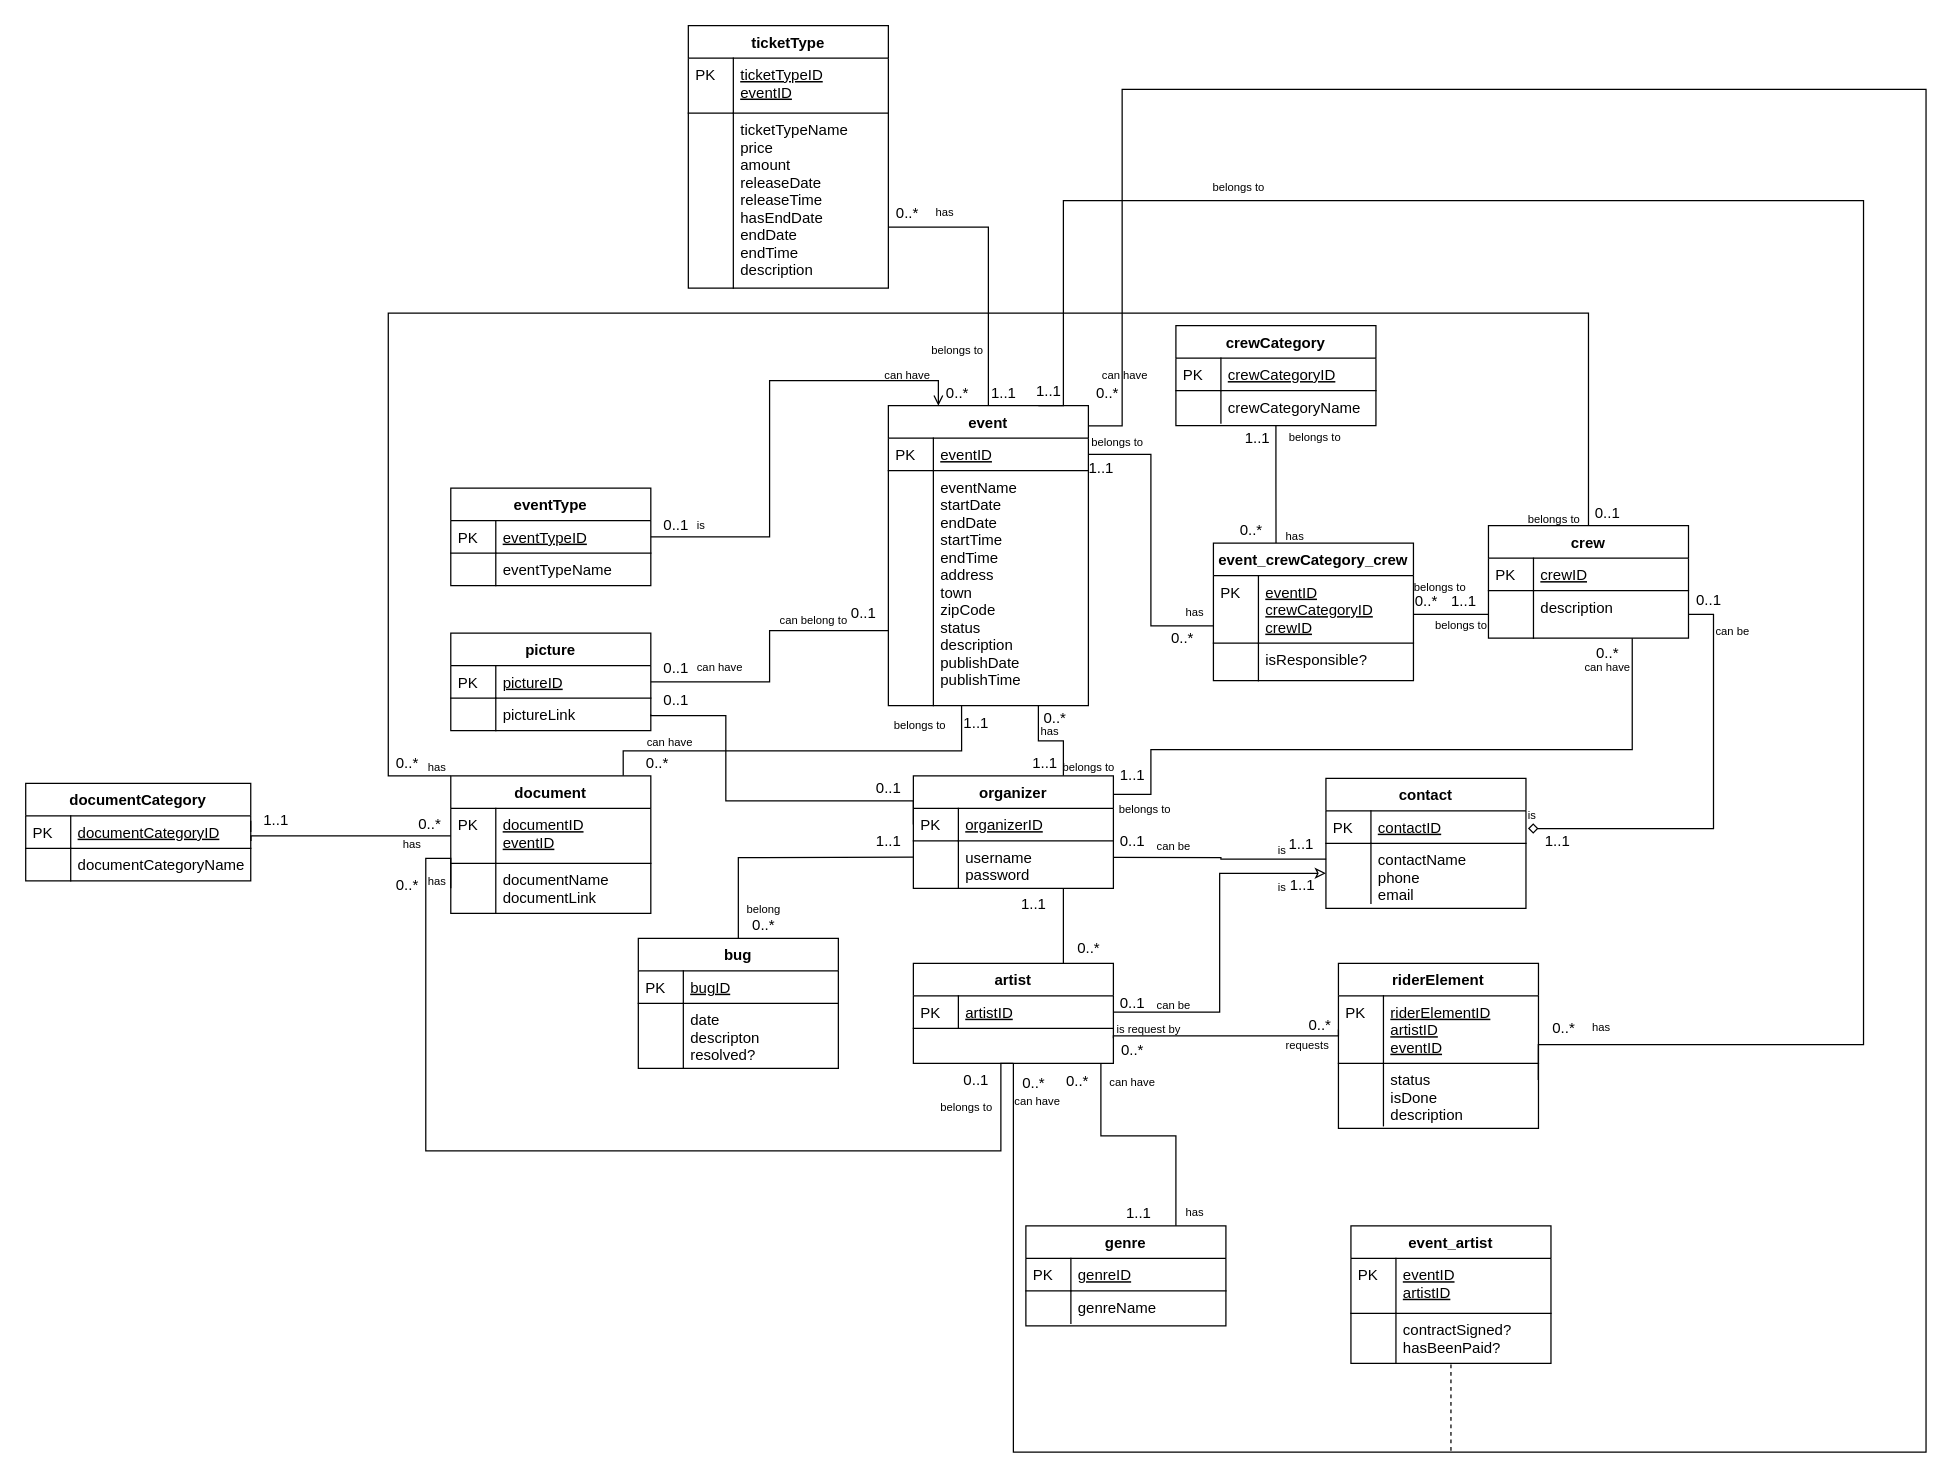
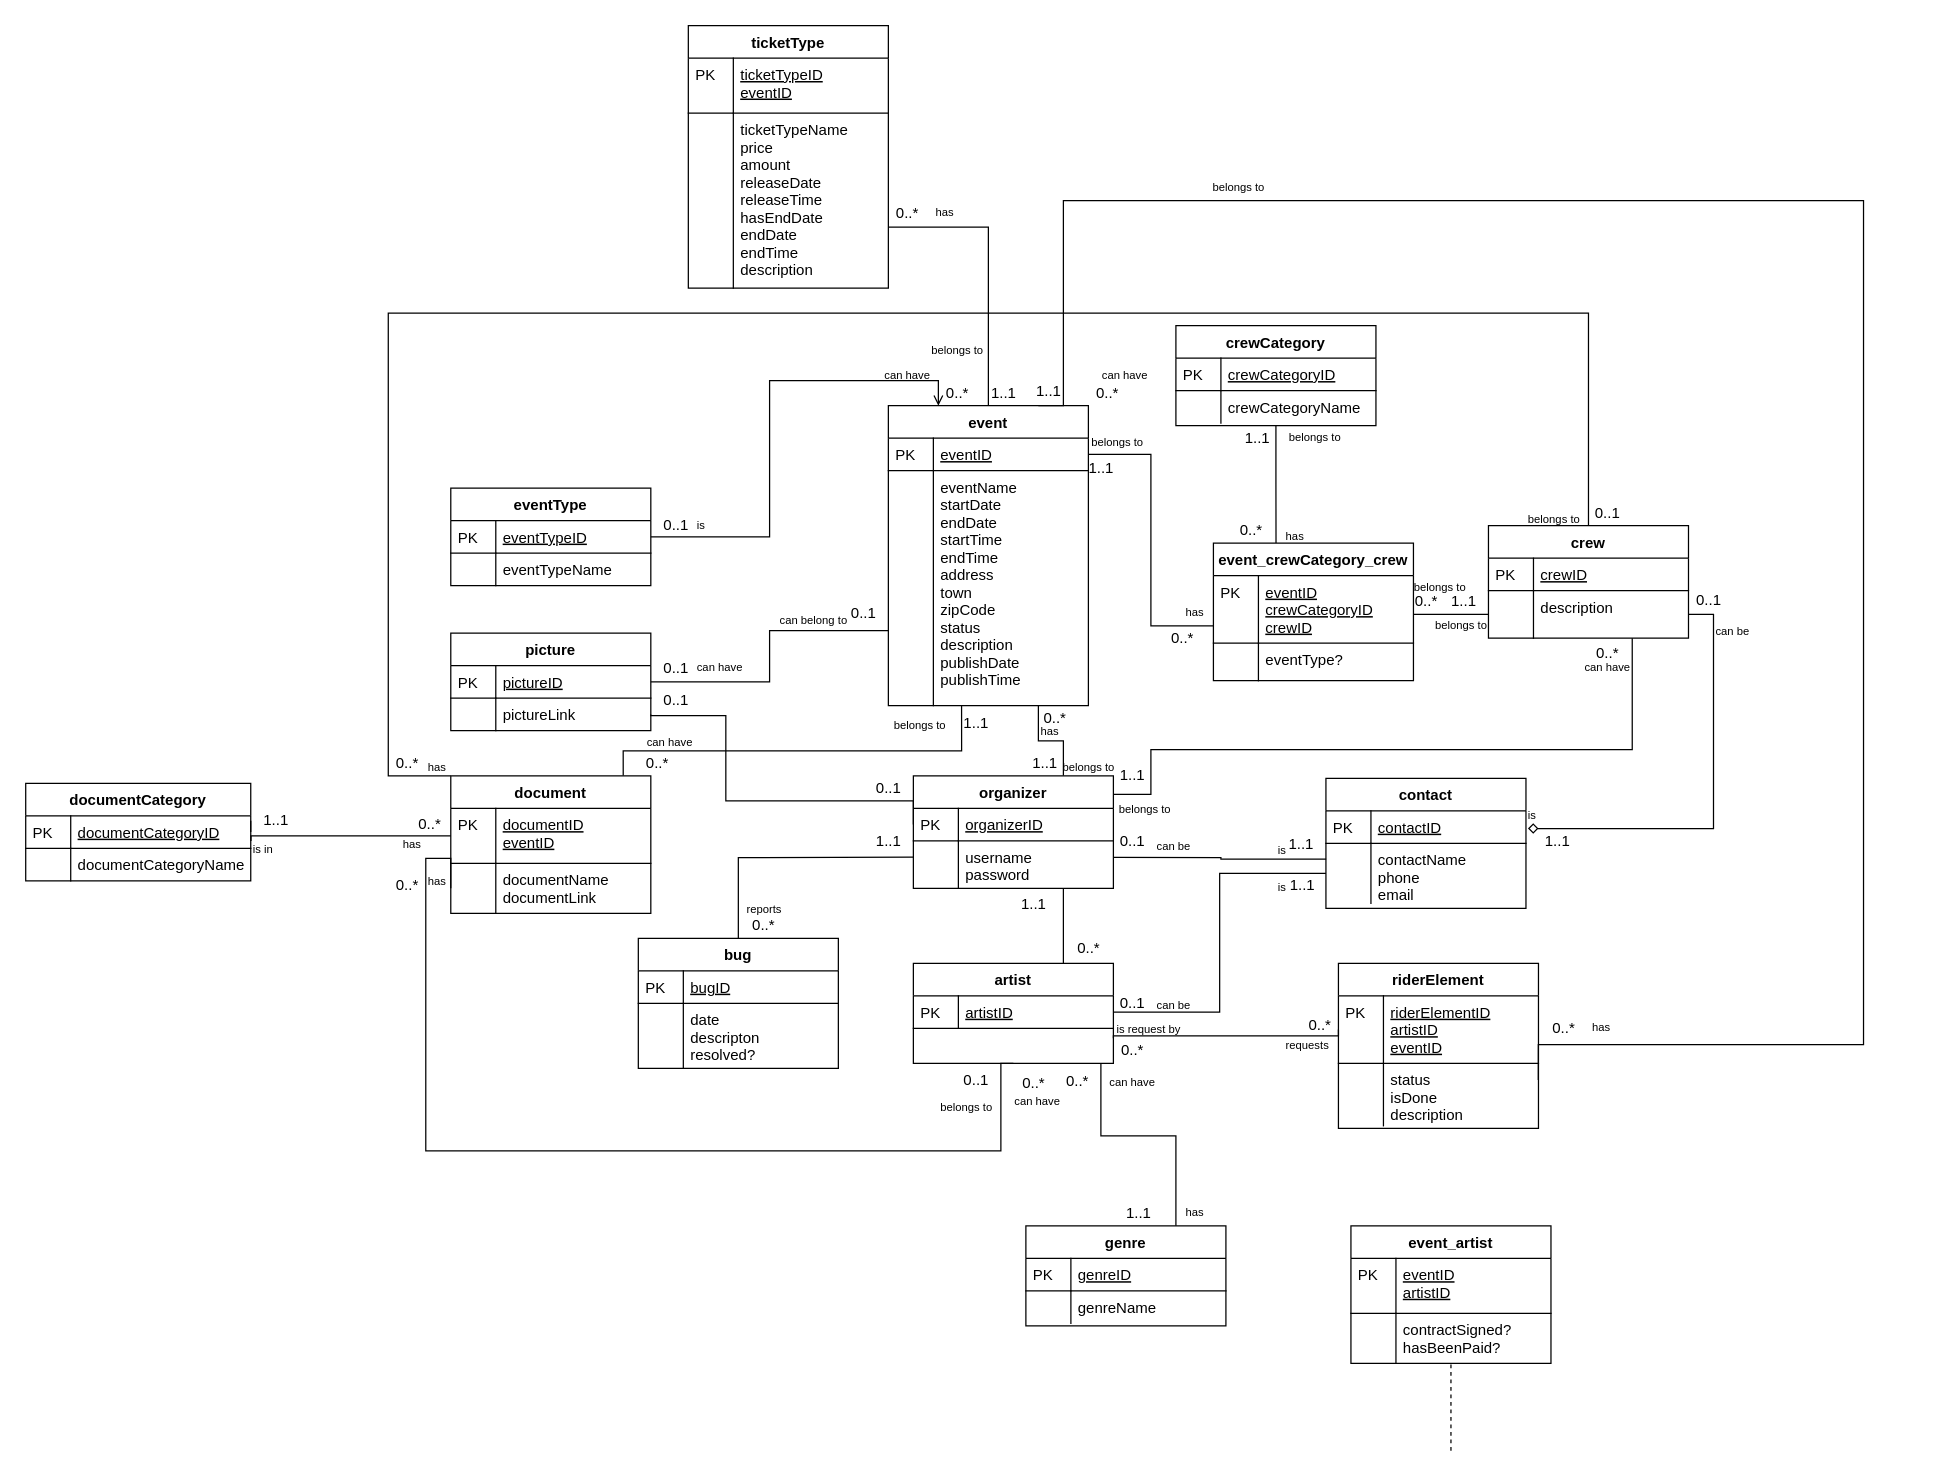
(1318, 660) -> (1307, 660)
(1926, 834) -> none
none -> (263, 844)
(1316, 873) -> (1318, 873)
(764, 910) -> (769, 910)
